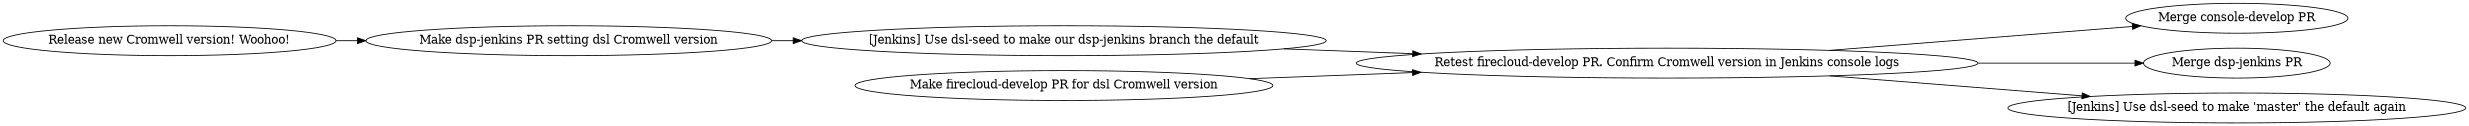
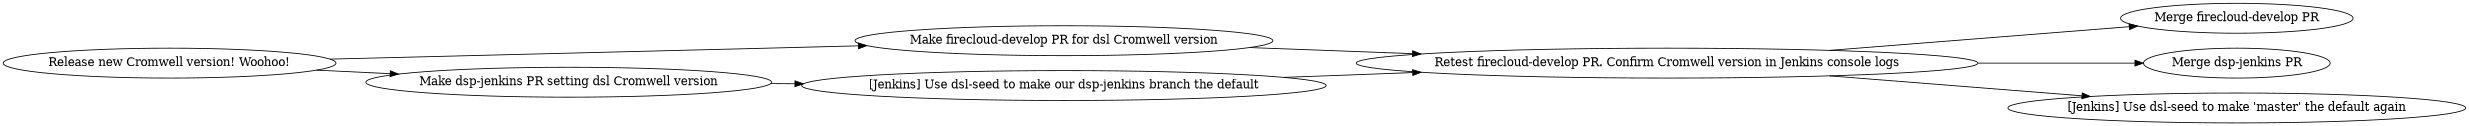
(2237, 18) -> (2237, 18)
none -> (594, 52)
